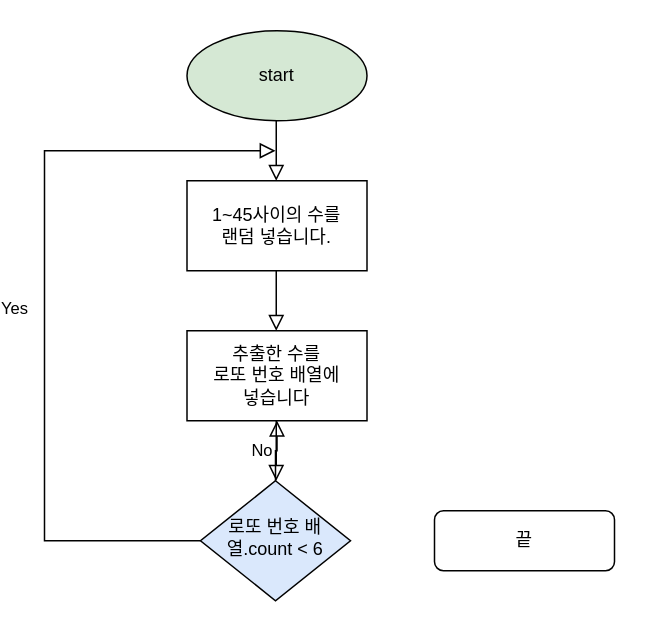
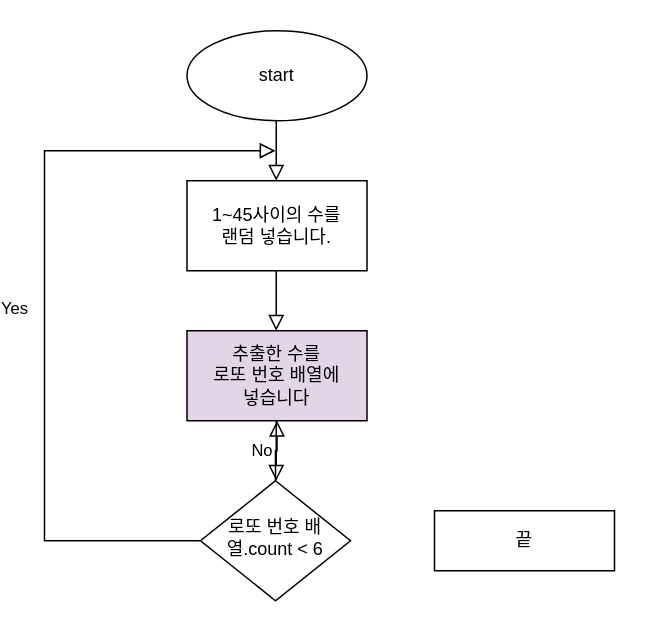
(277, 76) -> (277, 76)
(277, 376) -> (277, 376)
(275, 541) -> (275, 541)
(524, 541) -> (524, 541)
